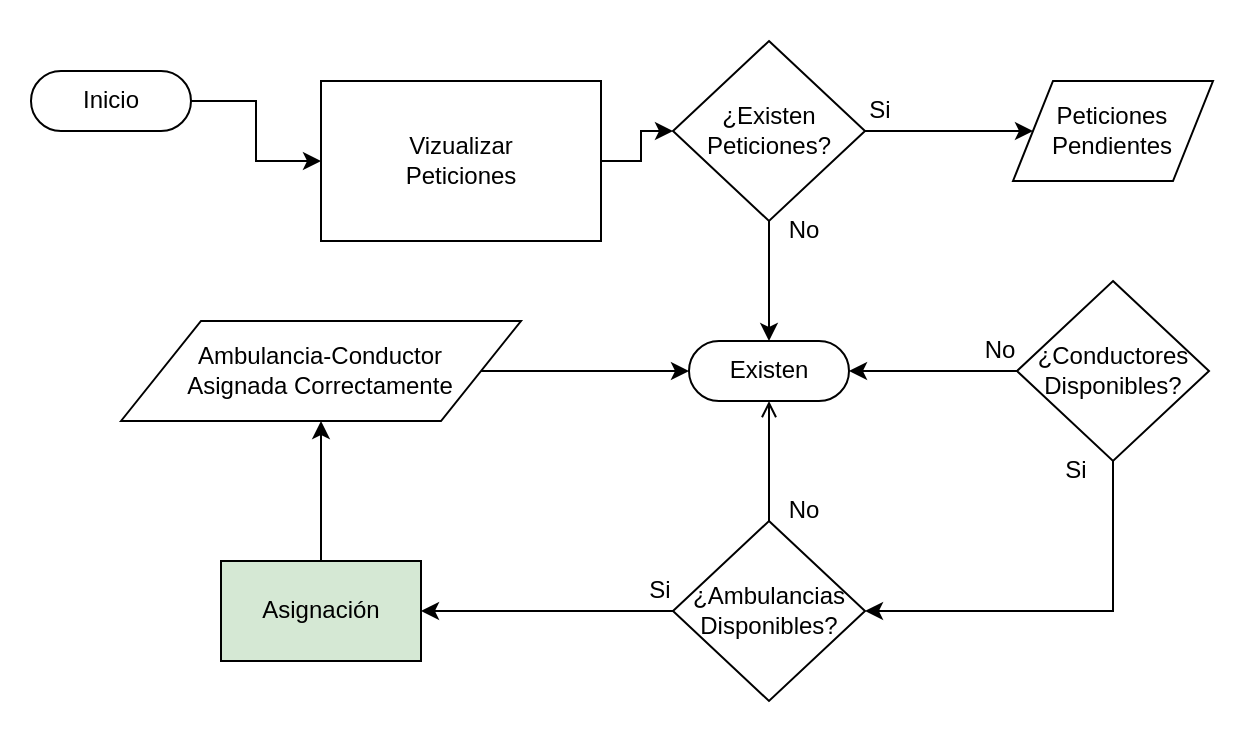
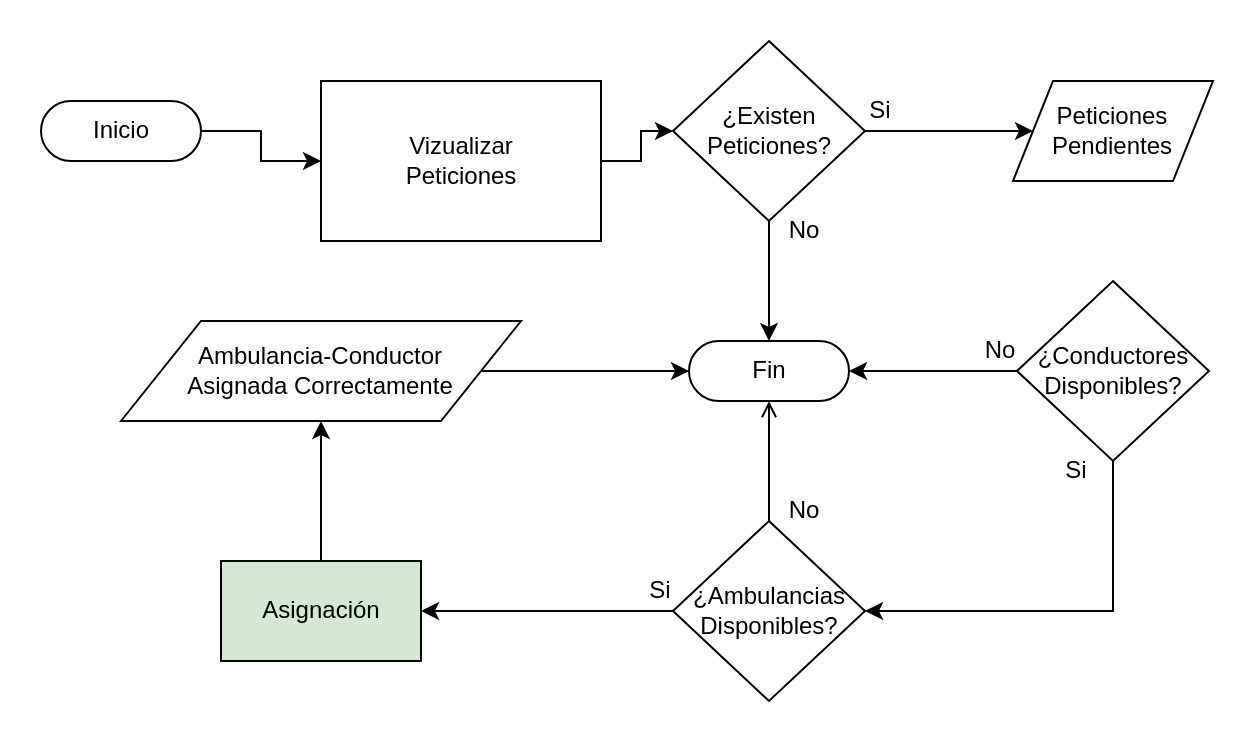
(111, 101) -> (121, 131)
(770, 371) -> (770, 371)
